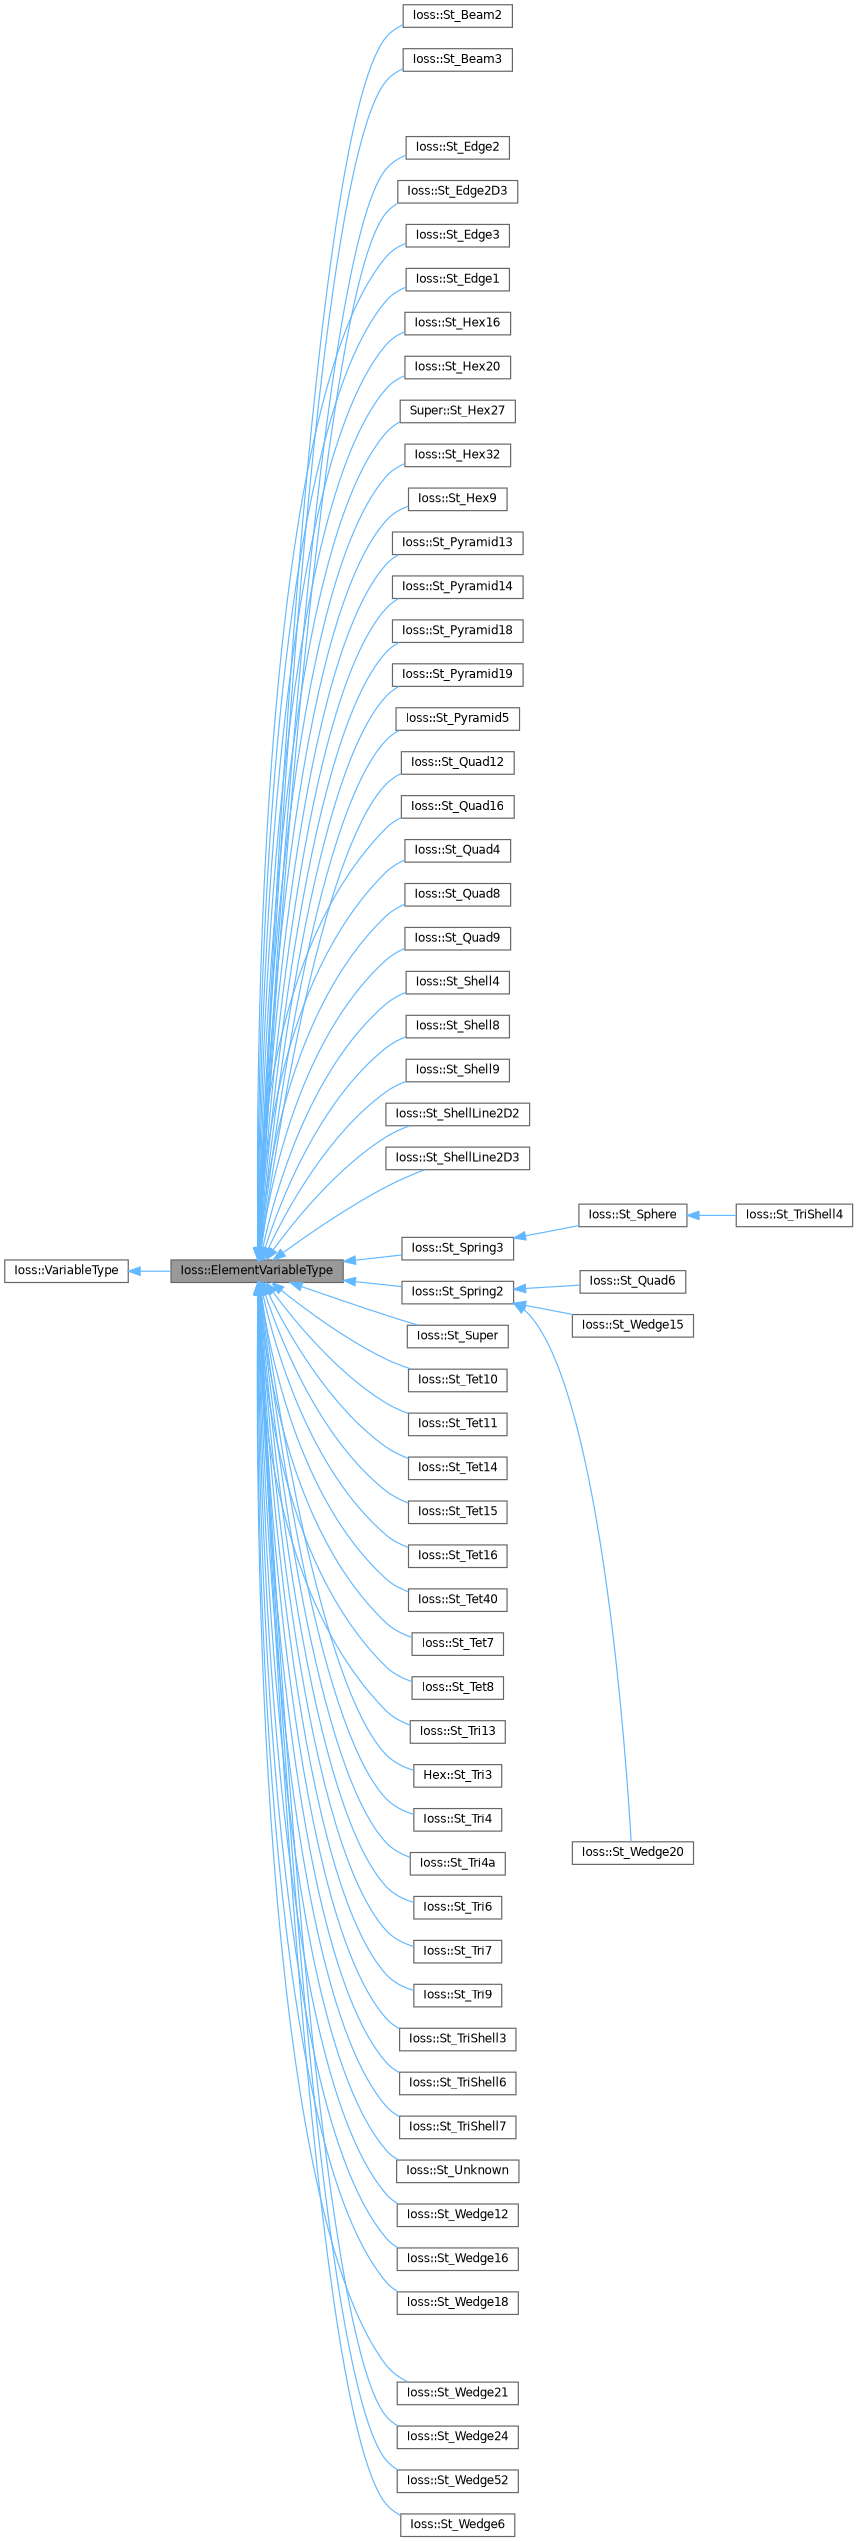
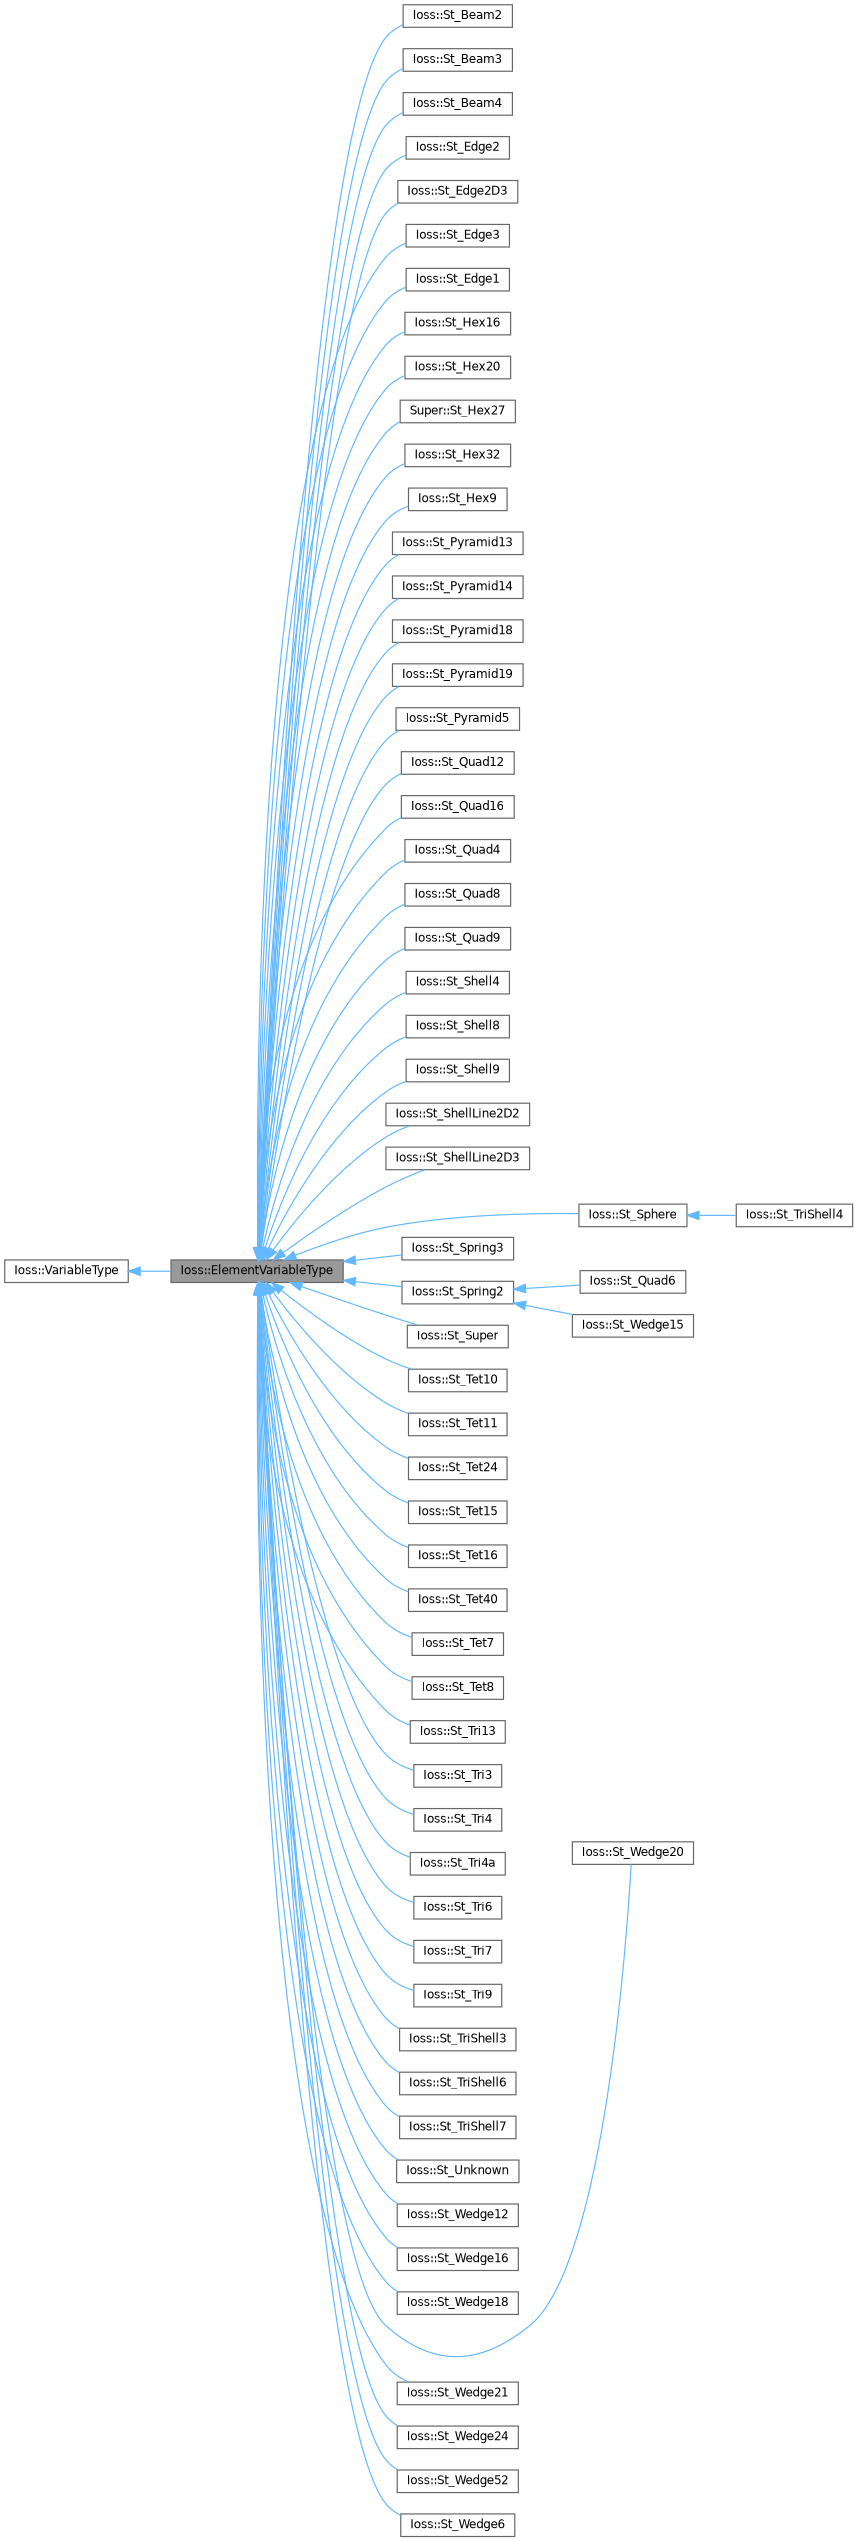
none -> (458, 104)
(552, 1231) -> (435, 1220)
(458, 1468) -> (458, 1468)
(604, 1569) -> (355, 2256)
(458, 1776) -> (458, 1776)
